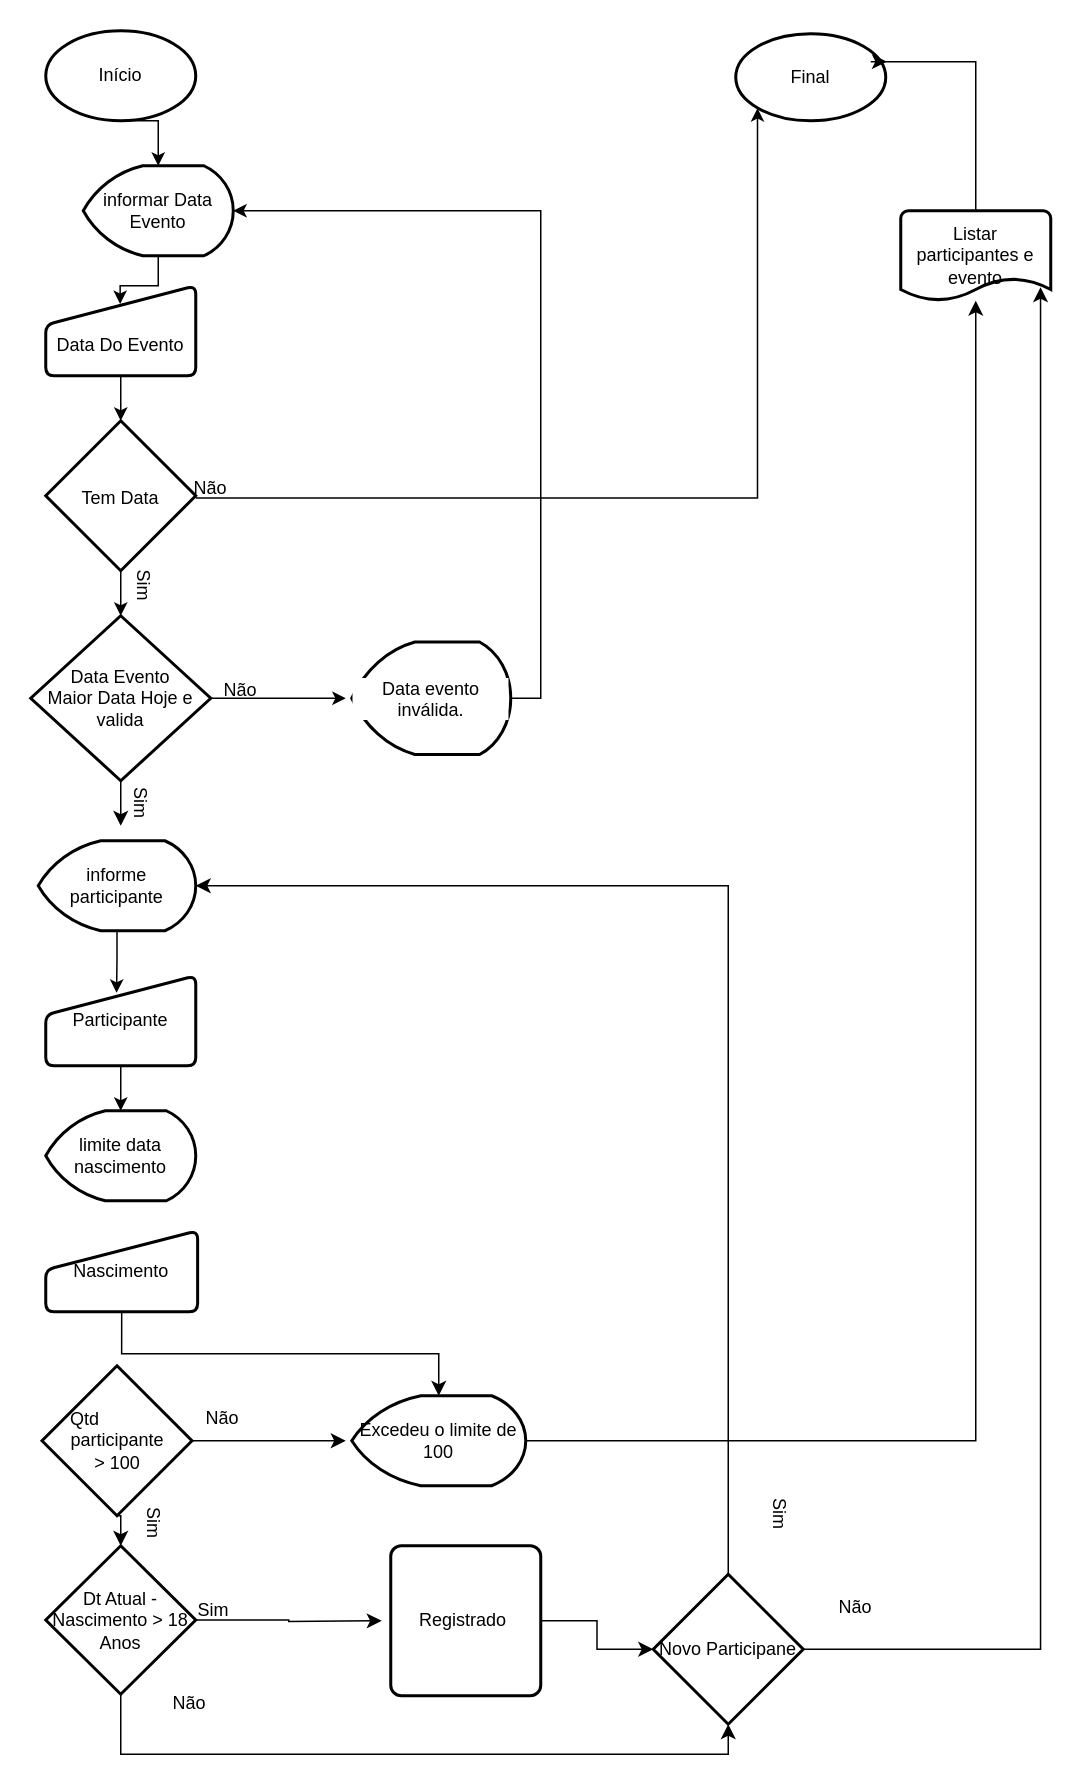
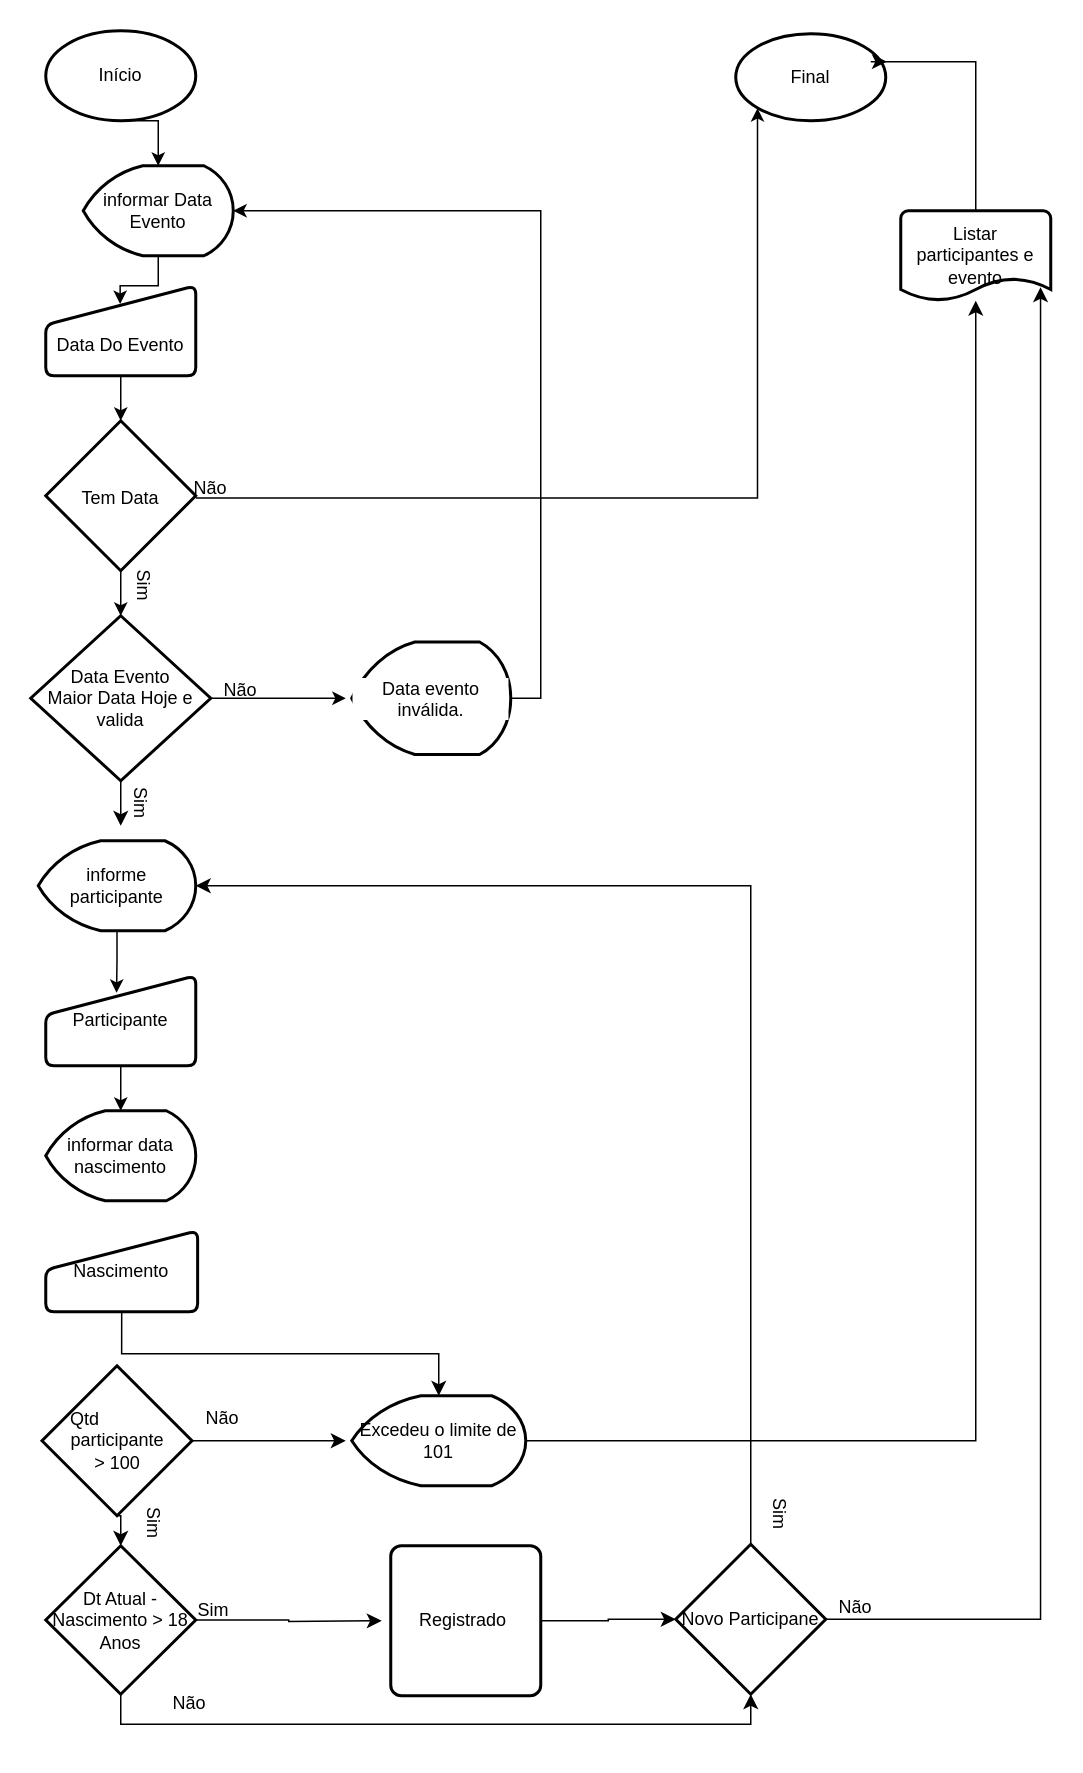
(121, 1156) -> (121, 1156)
(439, 1441) -> (439, 1441)
(728, 1649) -> (751, 1619)
